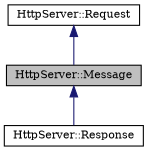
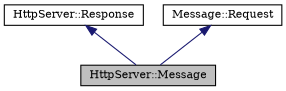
(74, 15) -> (223, 15)
(74, 111) -> (115, 49)
